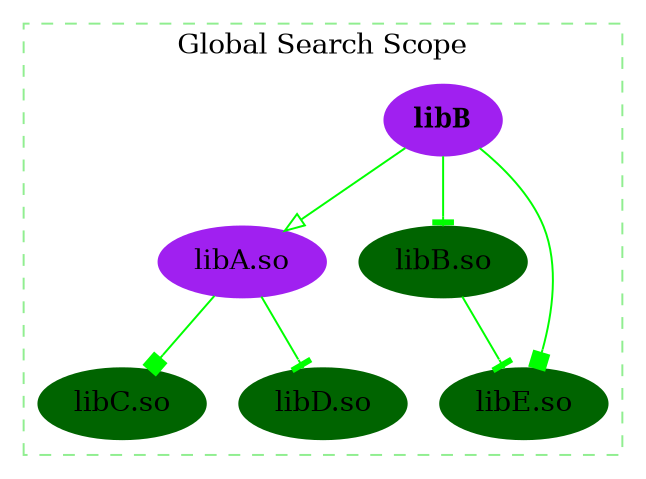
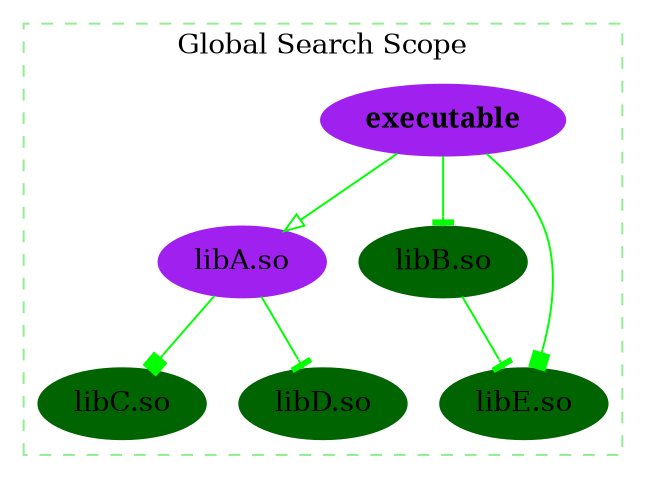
(443, 120) -> (443, 120)
